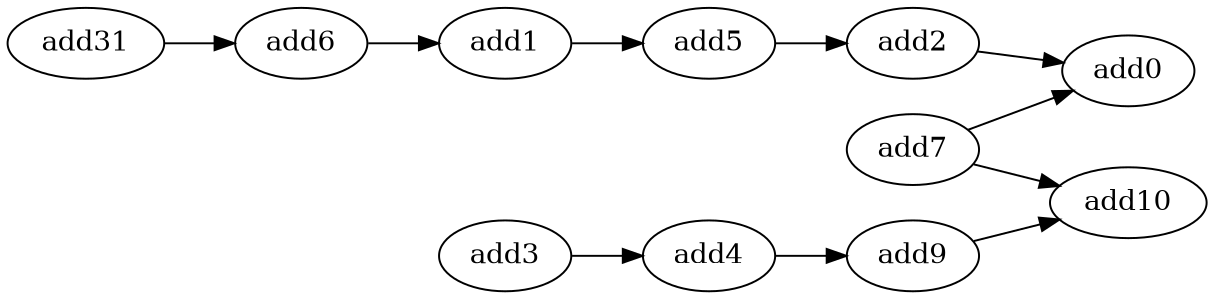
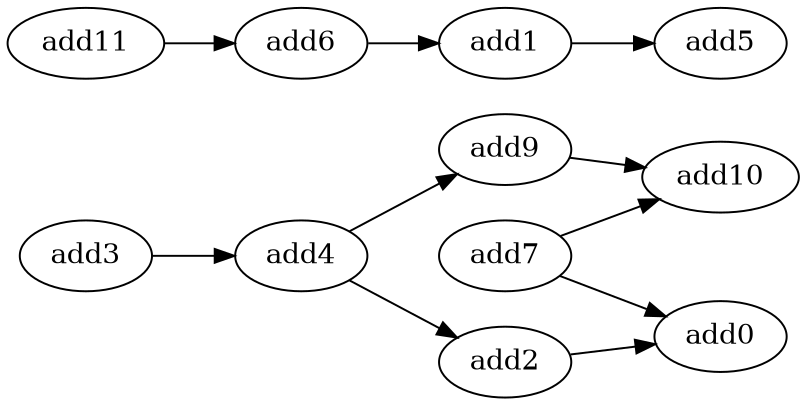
(86, 43) -> (86, 43)
(801, 43) -> (395, 304)
